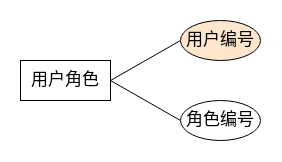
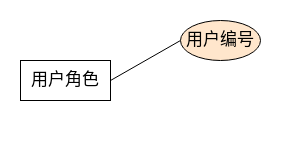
(146, 101) -> none
(221, 121) -> none
